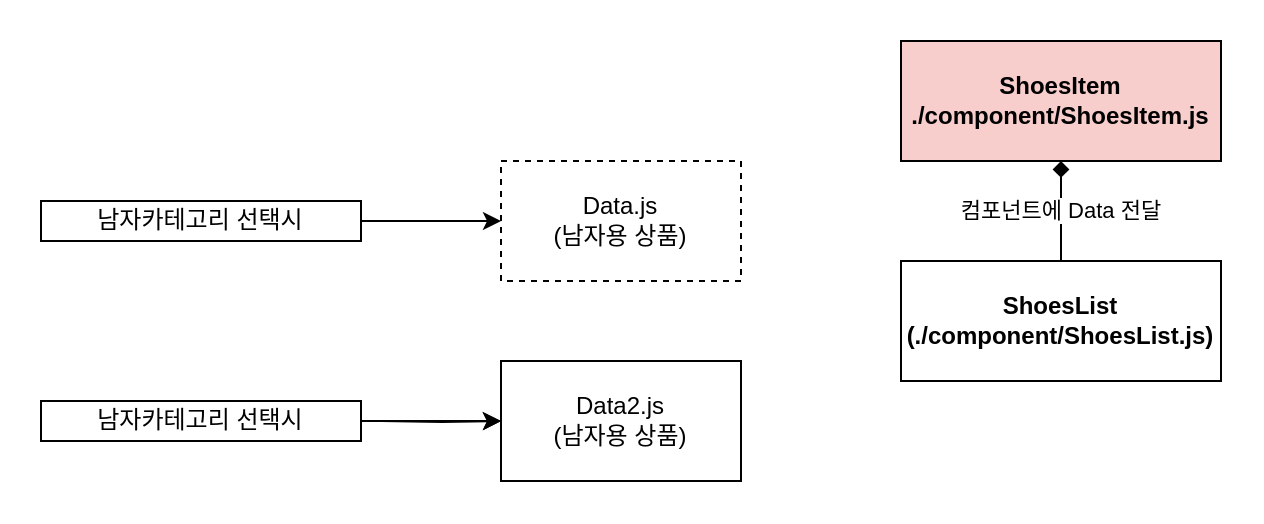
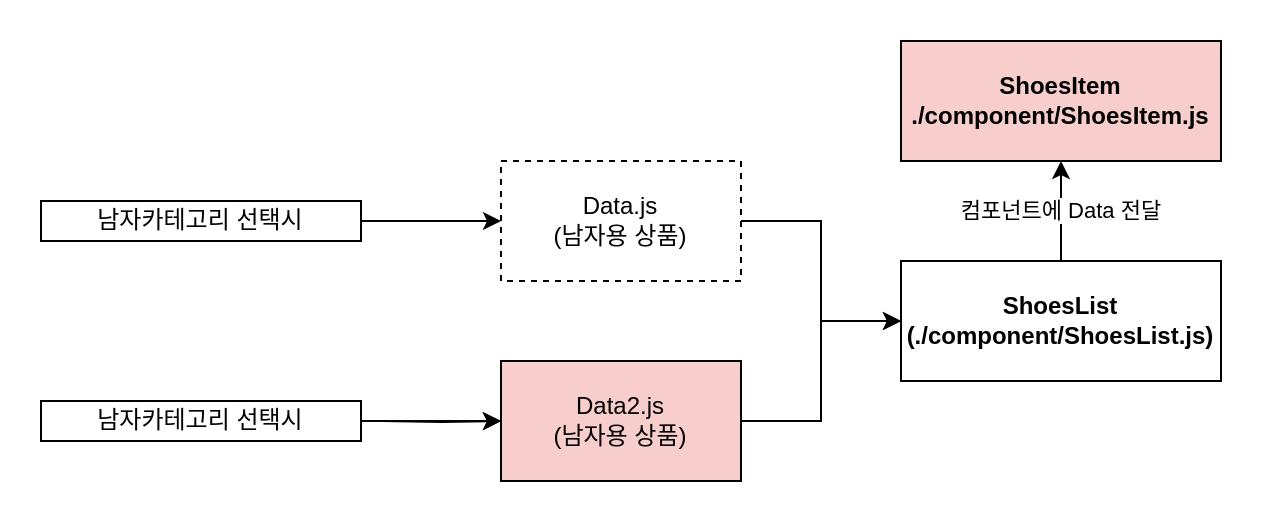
(1061, 177) -> (1061, 176)
none -> (821, 229)
none -> (821, 413)
(621, 421) -> (621, 421)
